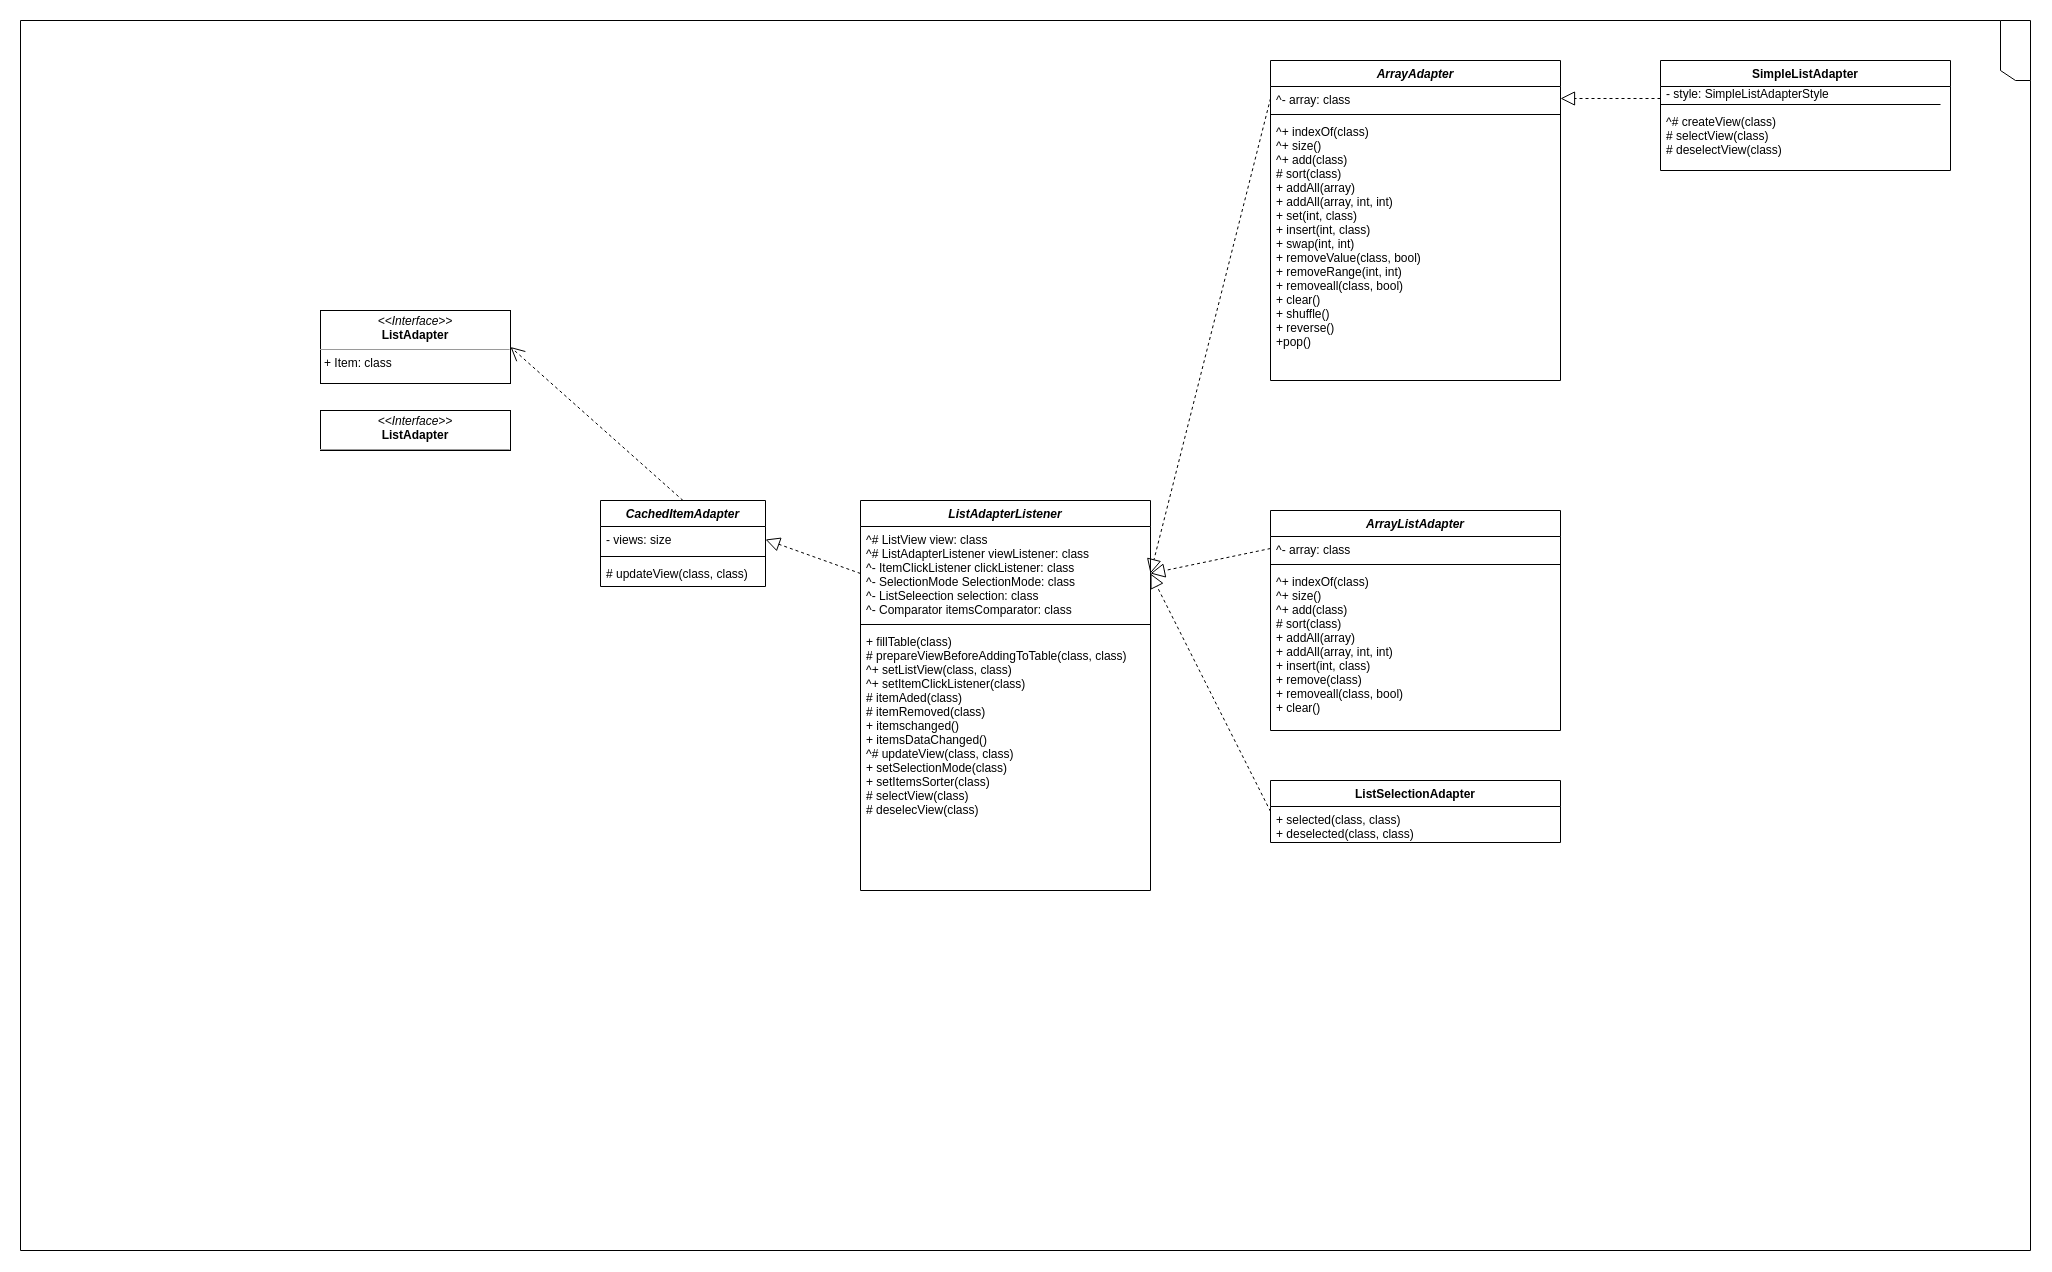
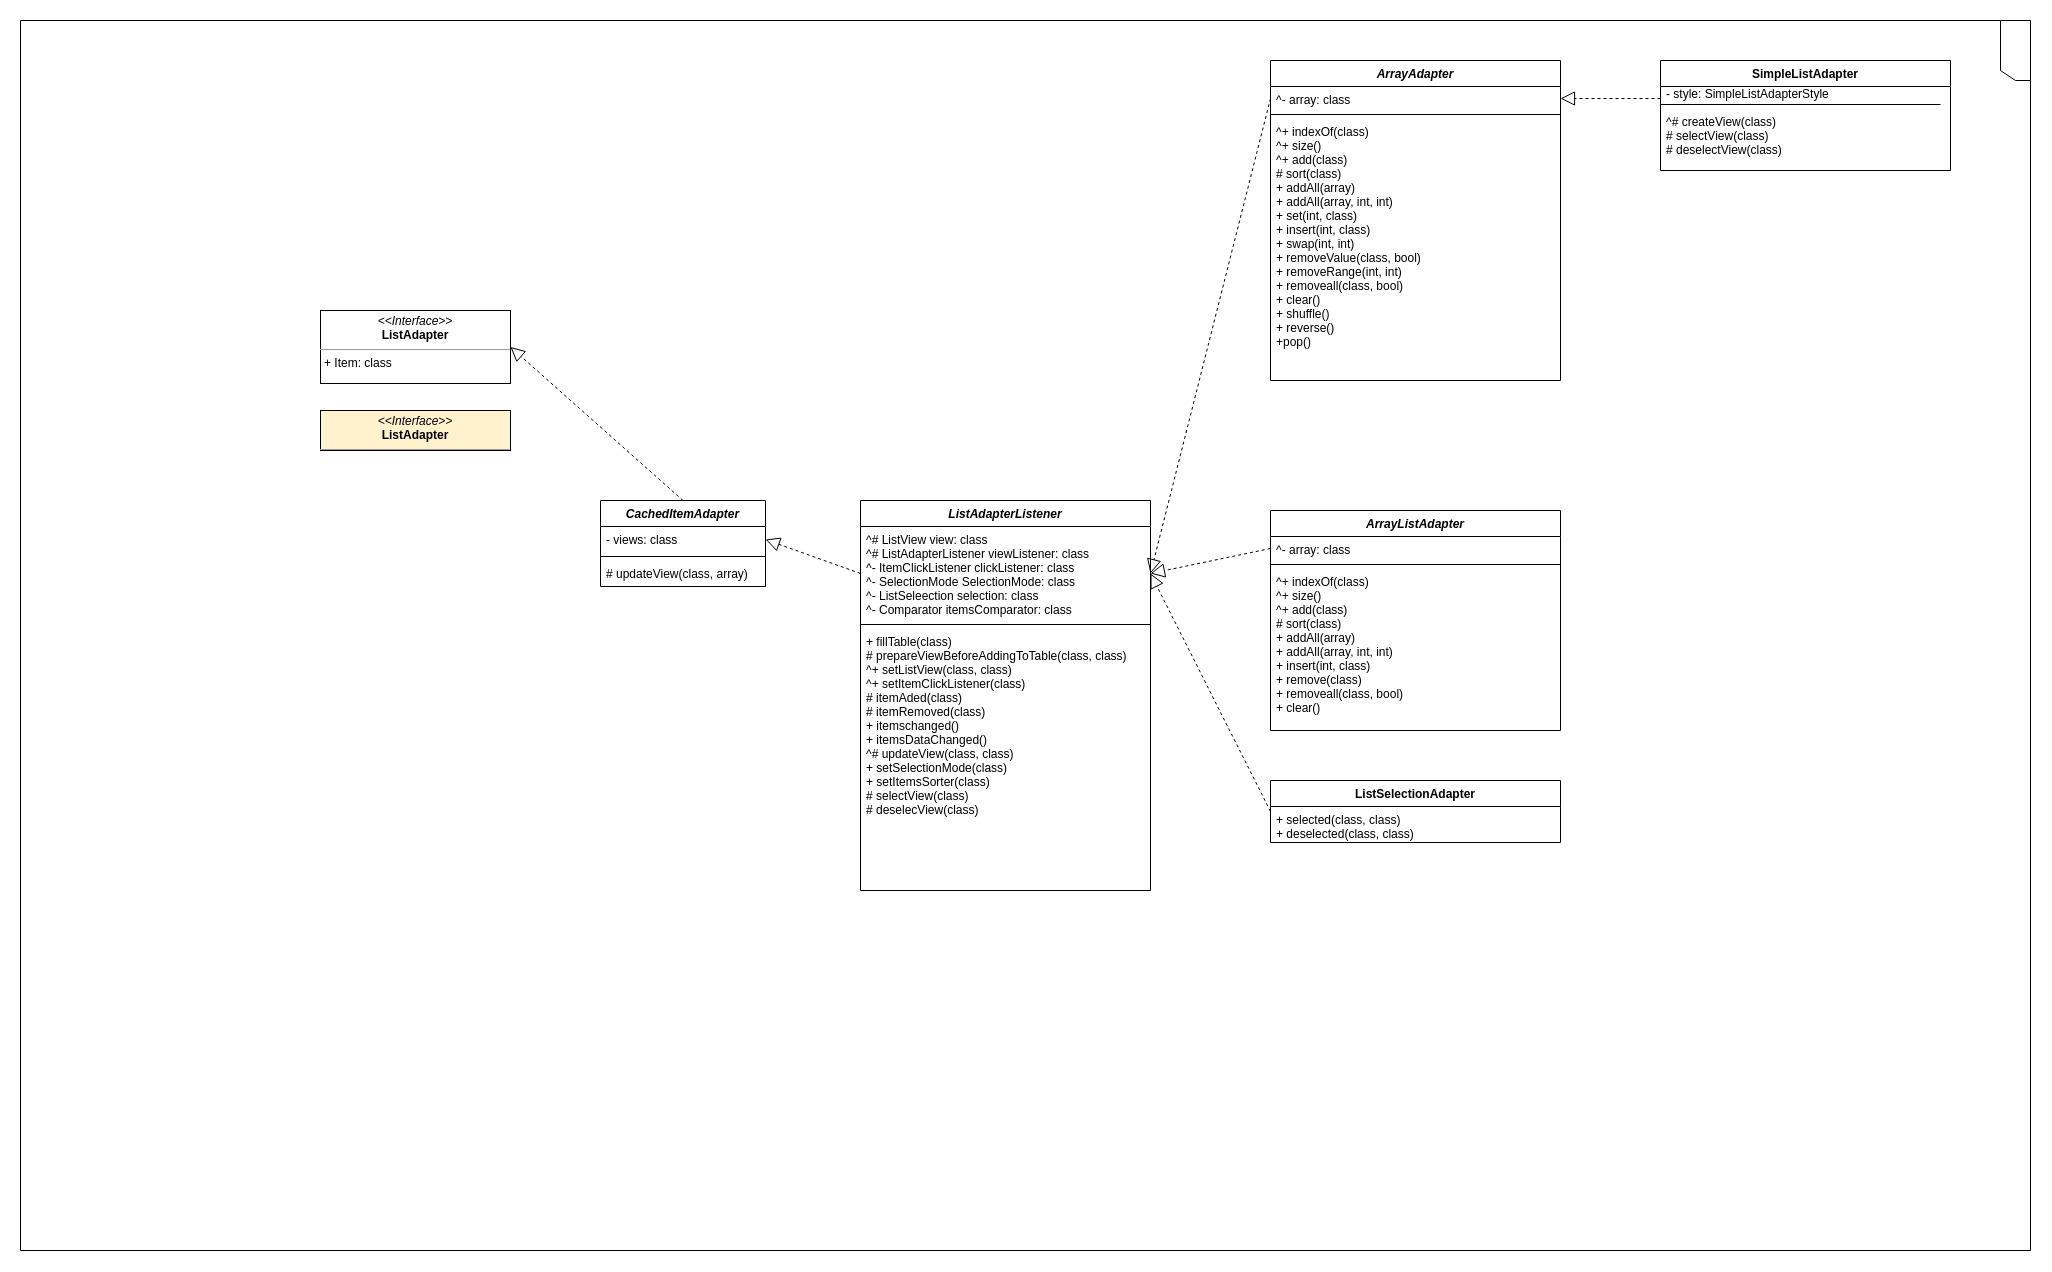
(517, 353) -> (522, 357)
(416, 431) -> (416, 431)
(642, 540) -> (645, 540)
(684, 574) -> (686, 574)
